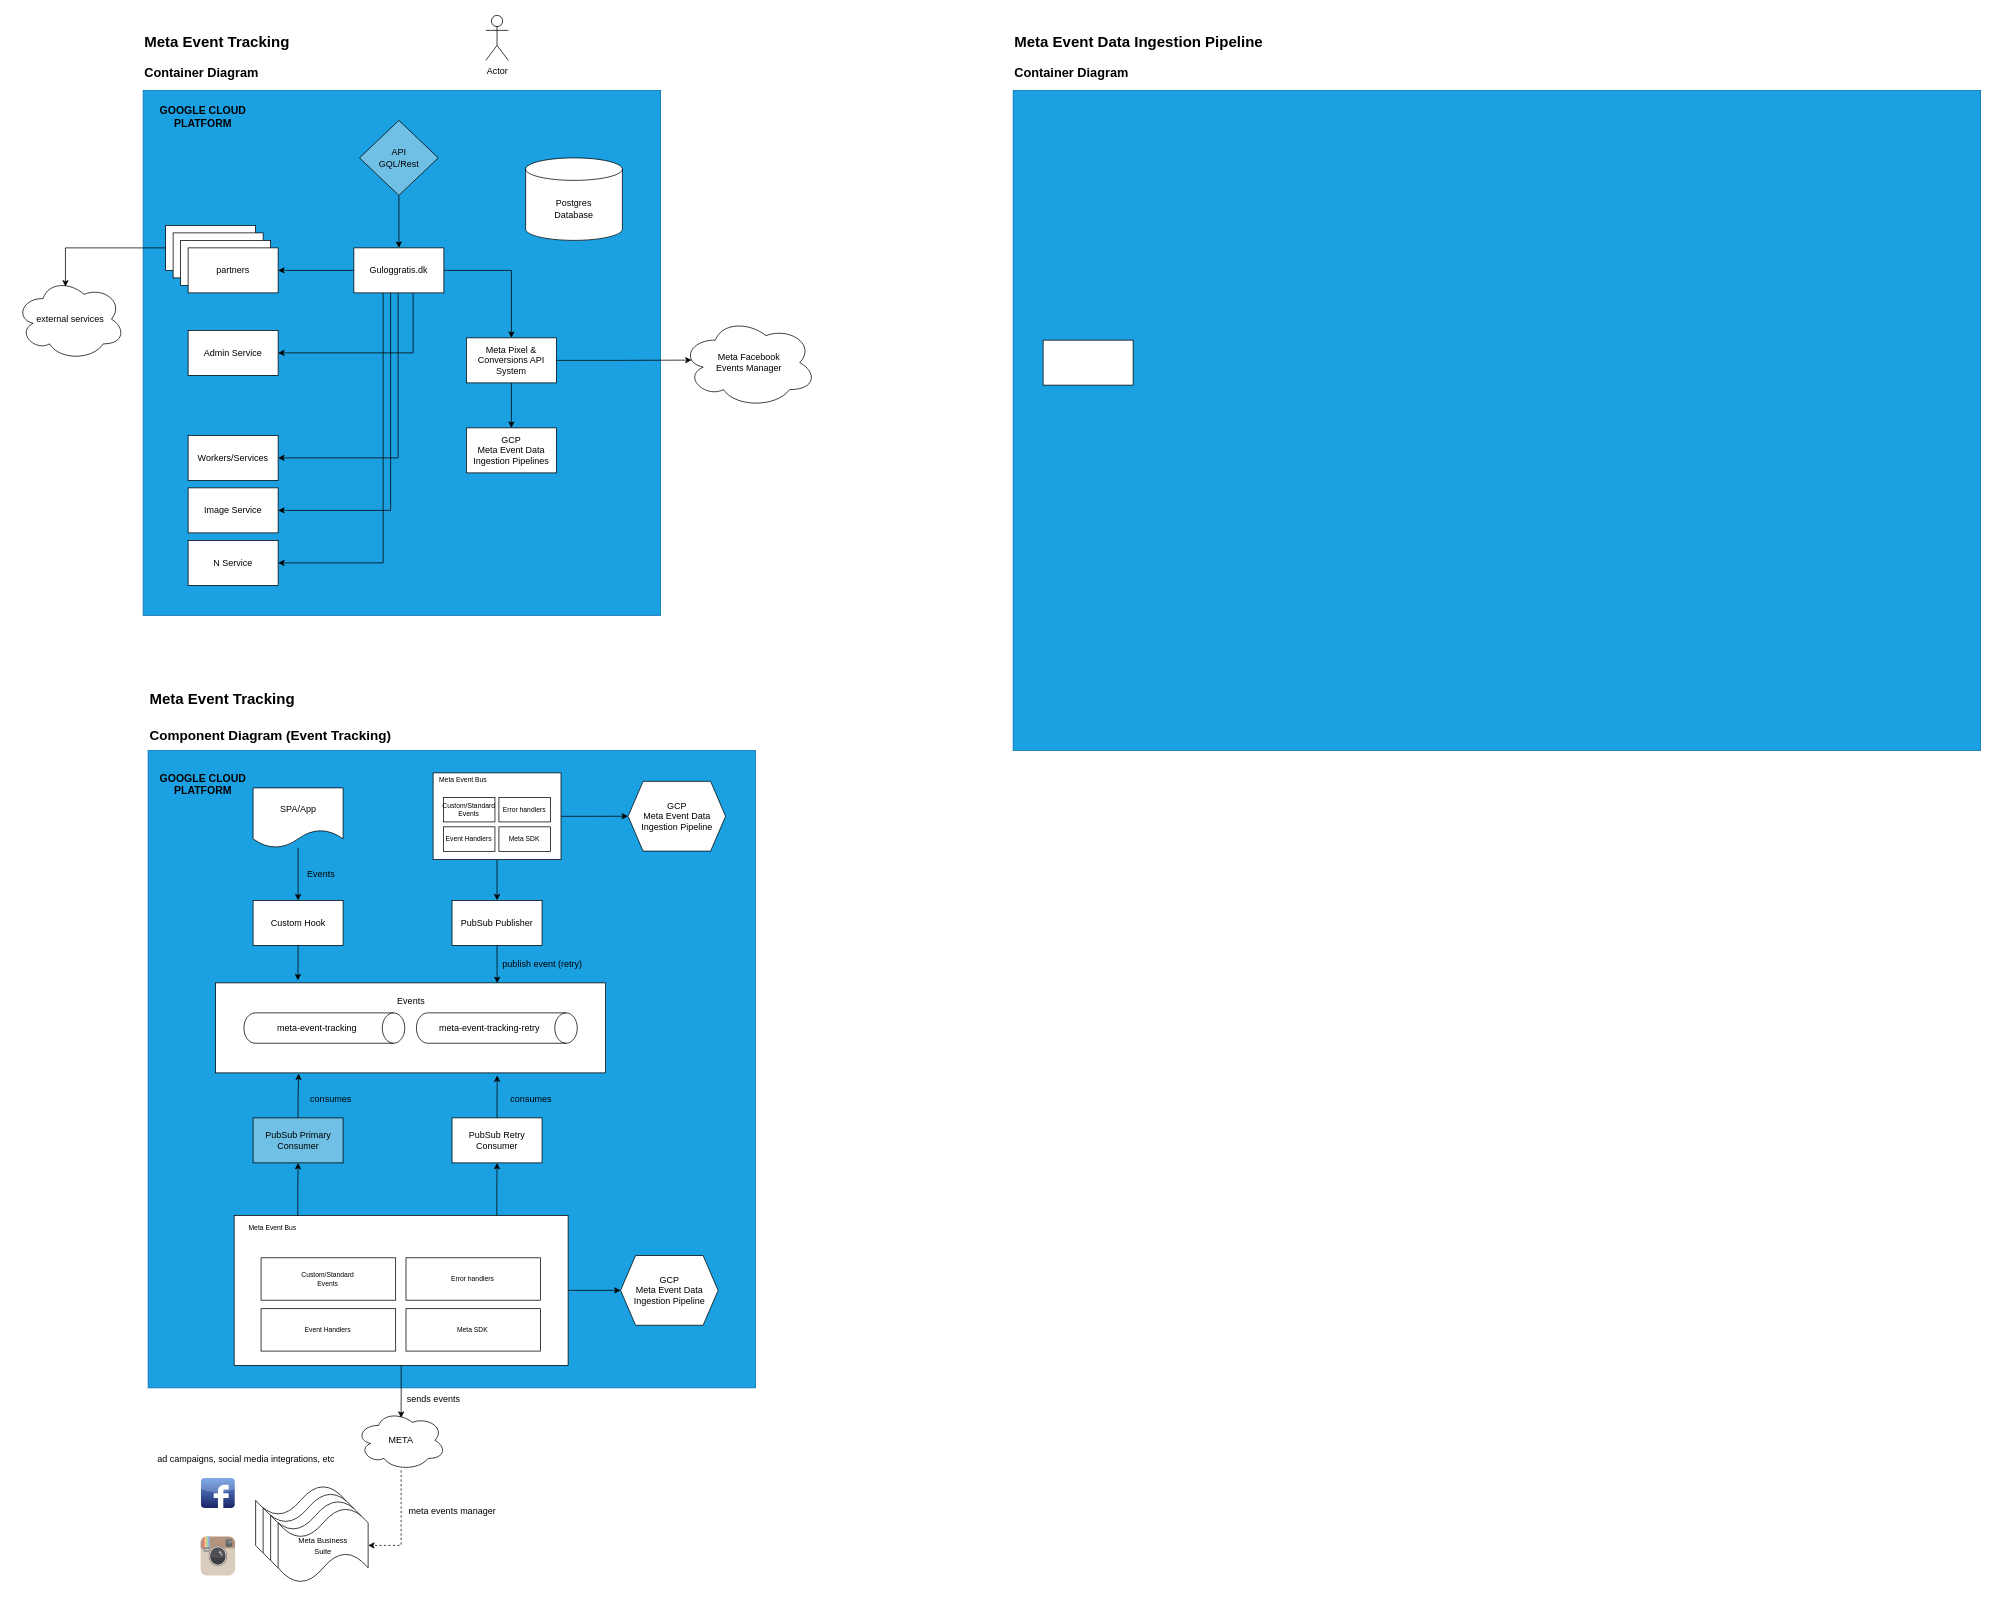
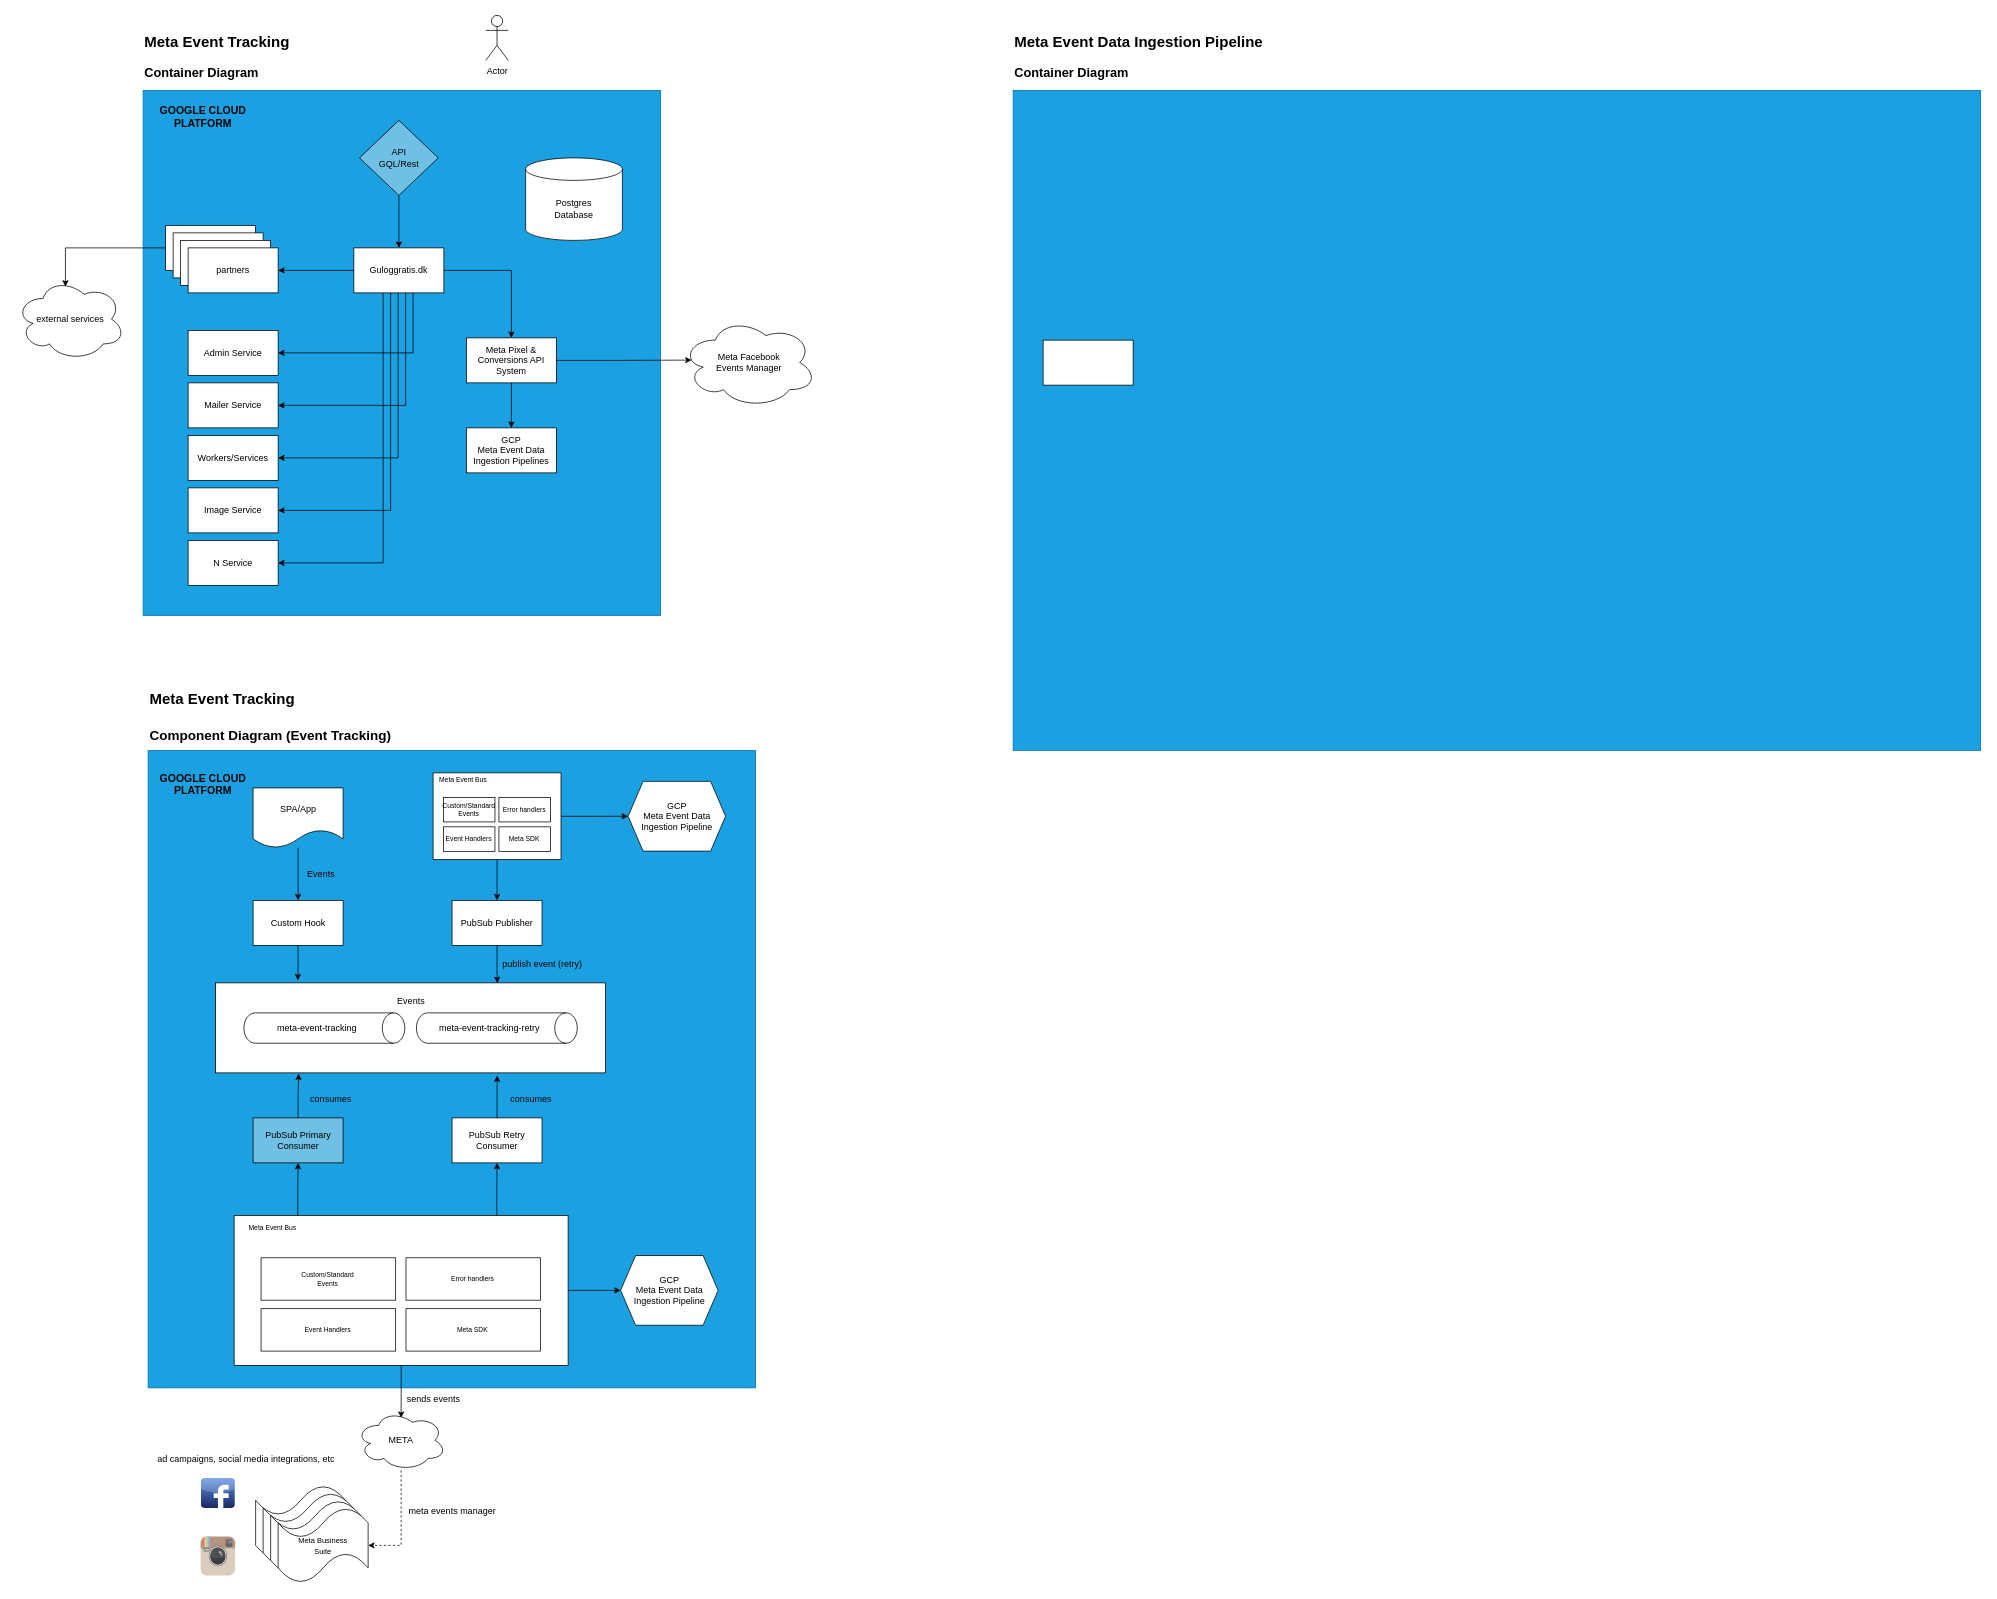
none -> (233, 405)
none -> (400, 405)
